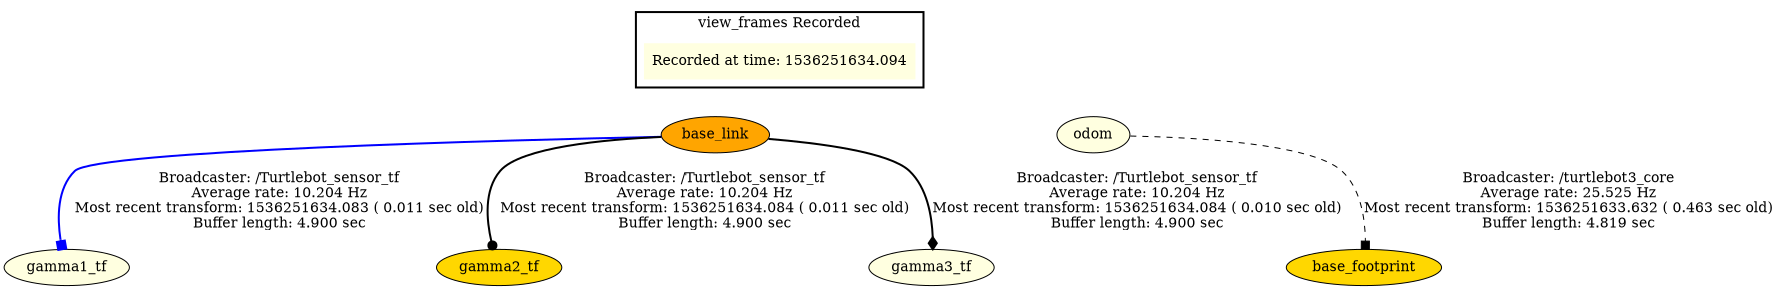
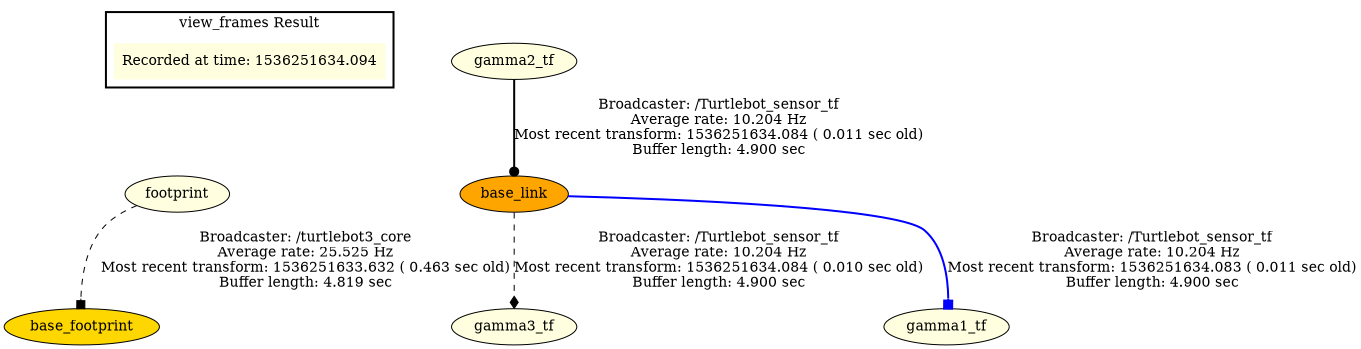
(780, 24) -> (250, 24)
(1093, 135) -> (177, 194)
(542, 151) -> (514, 124)
(876, 156) -> (514, 254)
(499, 267) -> (514, 61)
